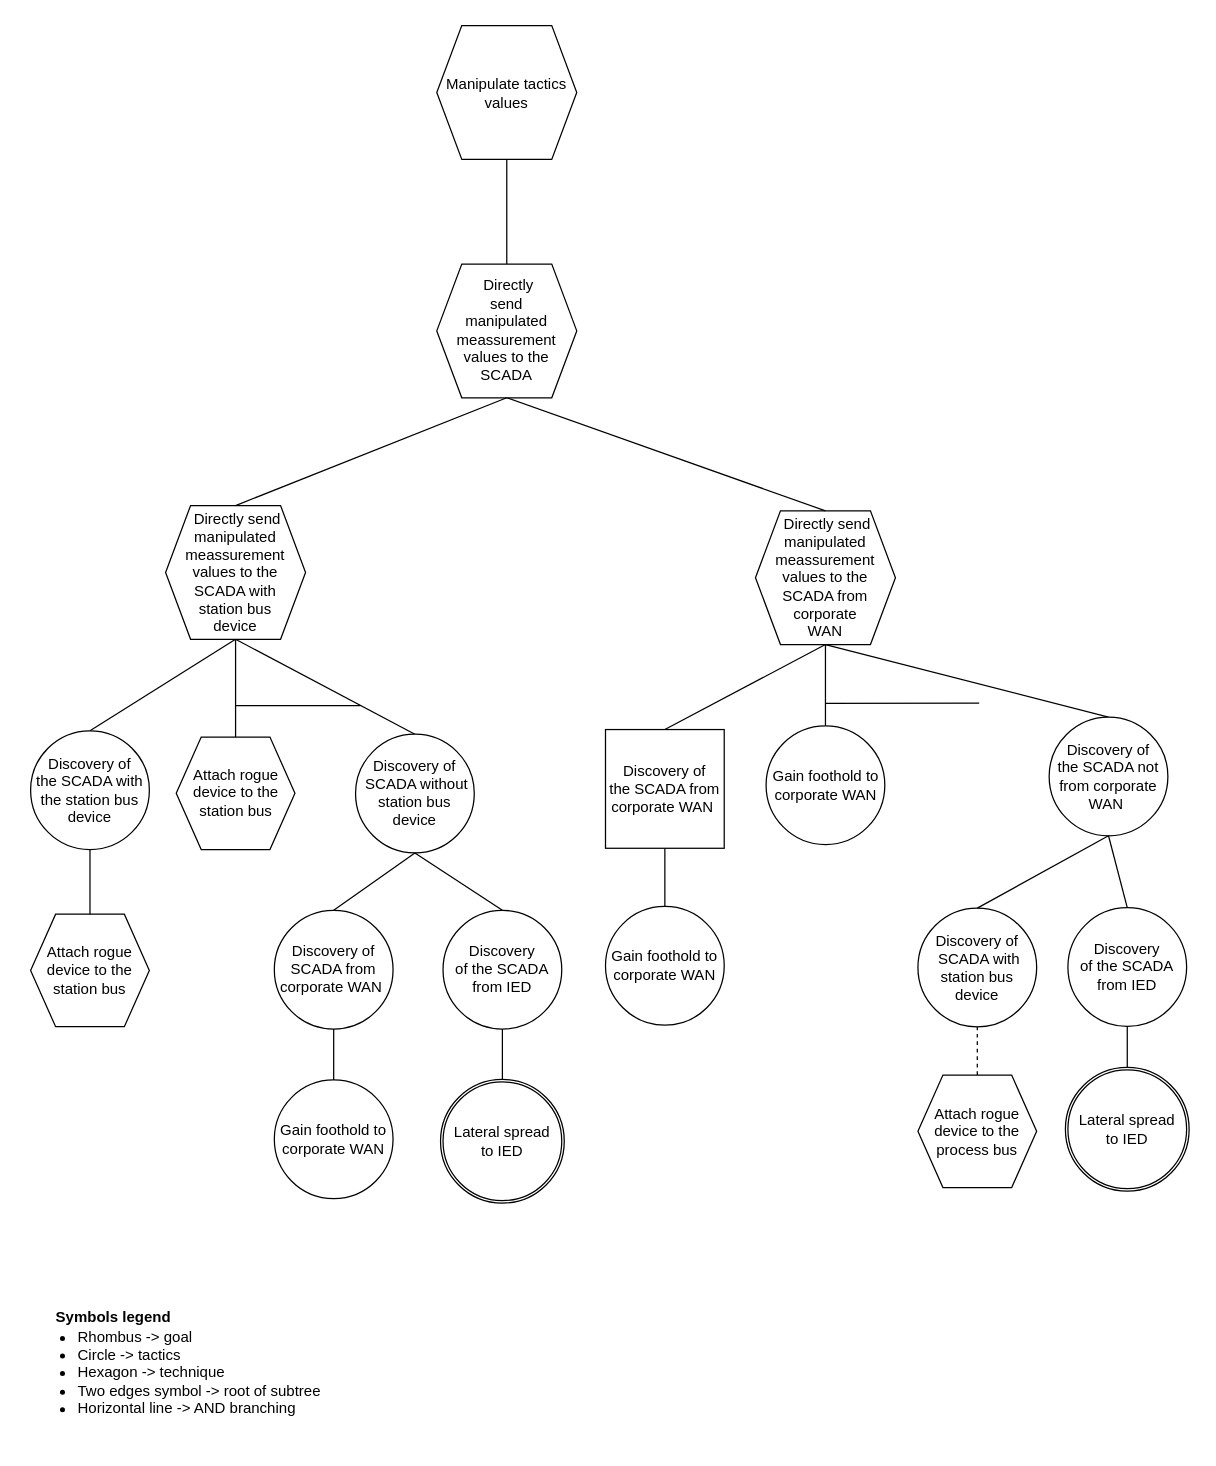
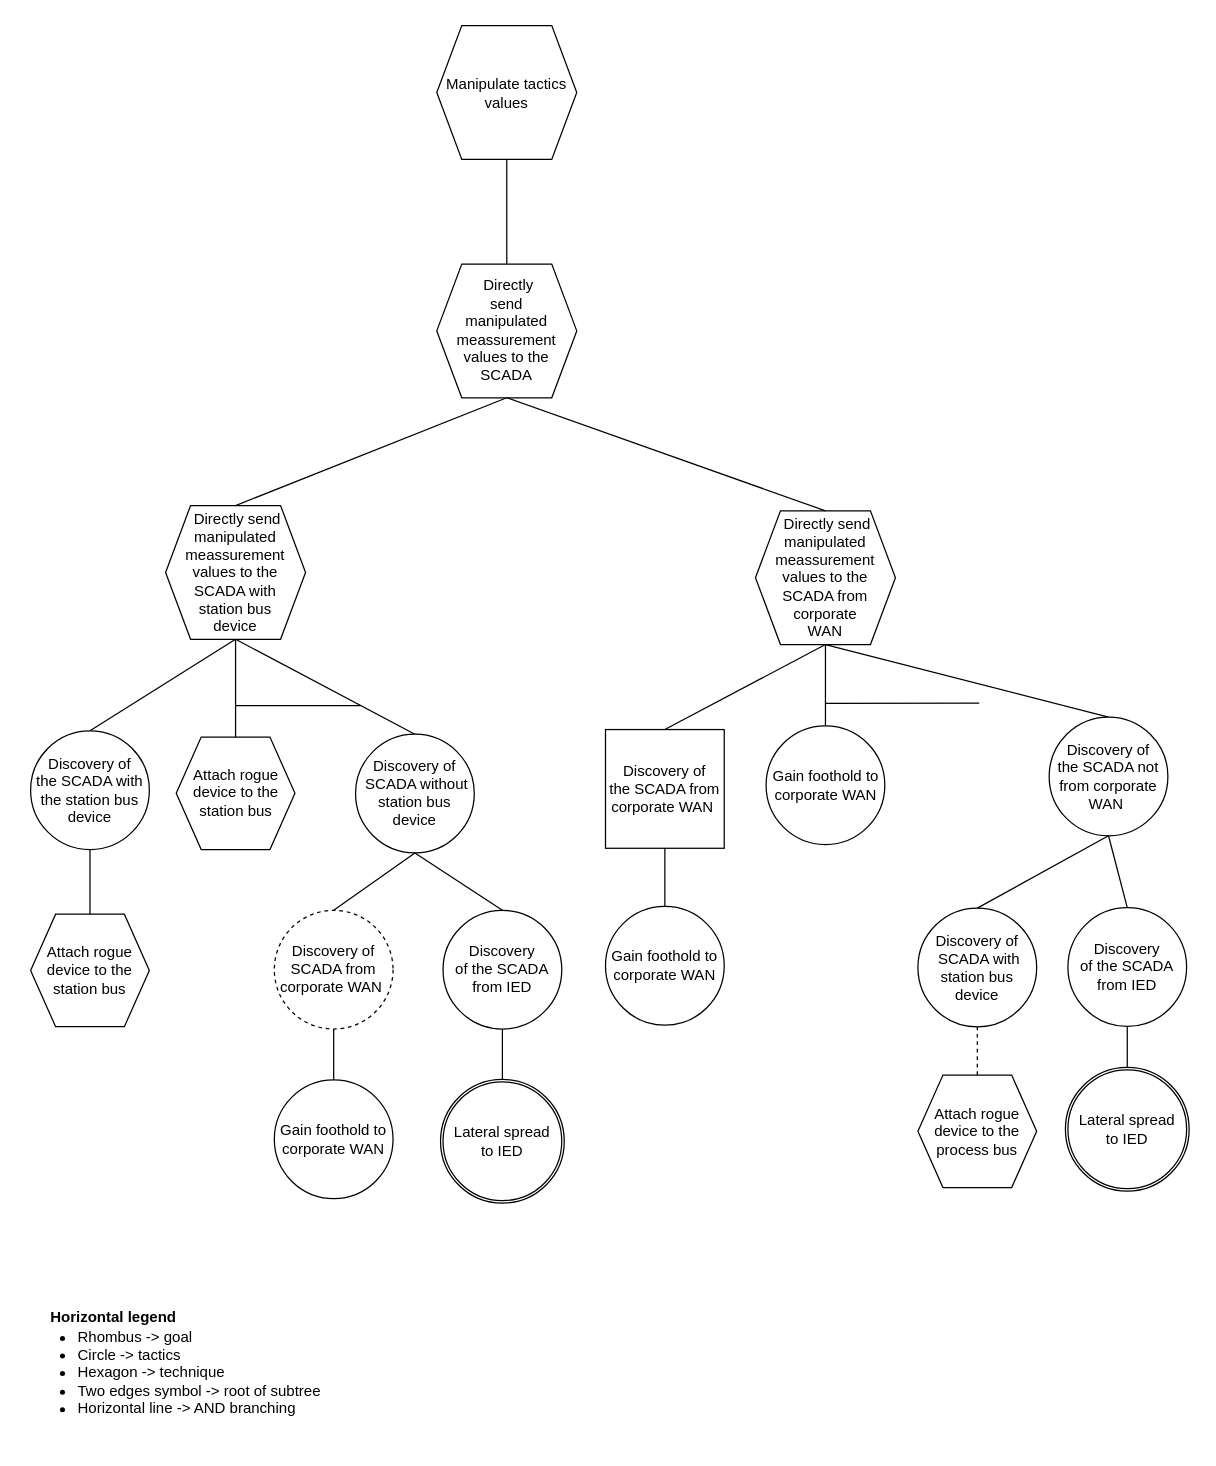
(334, 970) -> (334, 970)
(114, 1313) -> (114, 1313)
